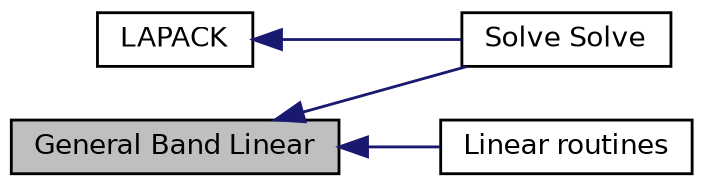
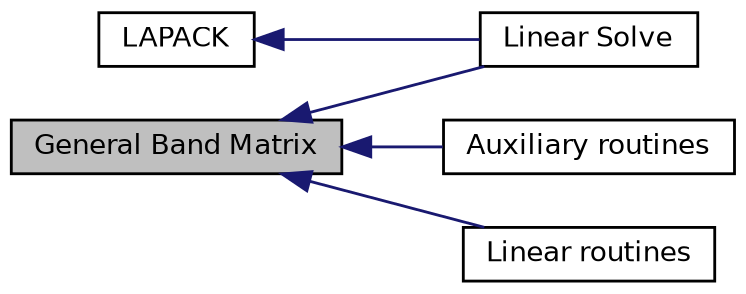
(566, 40) -> (589, 40)
(175, 147) -> (177, 147)
none -> (589, 147)
